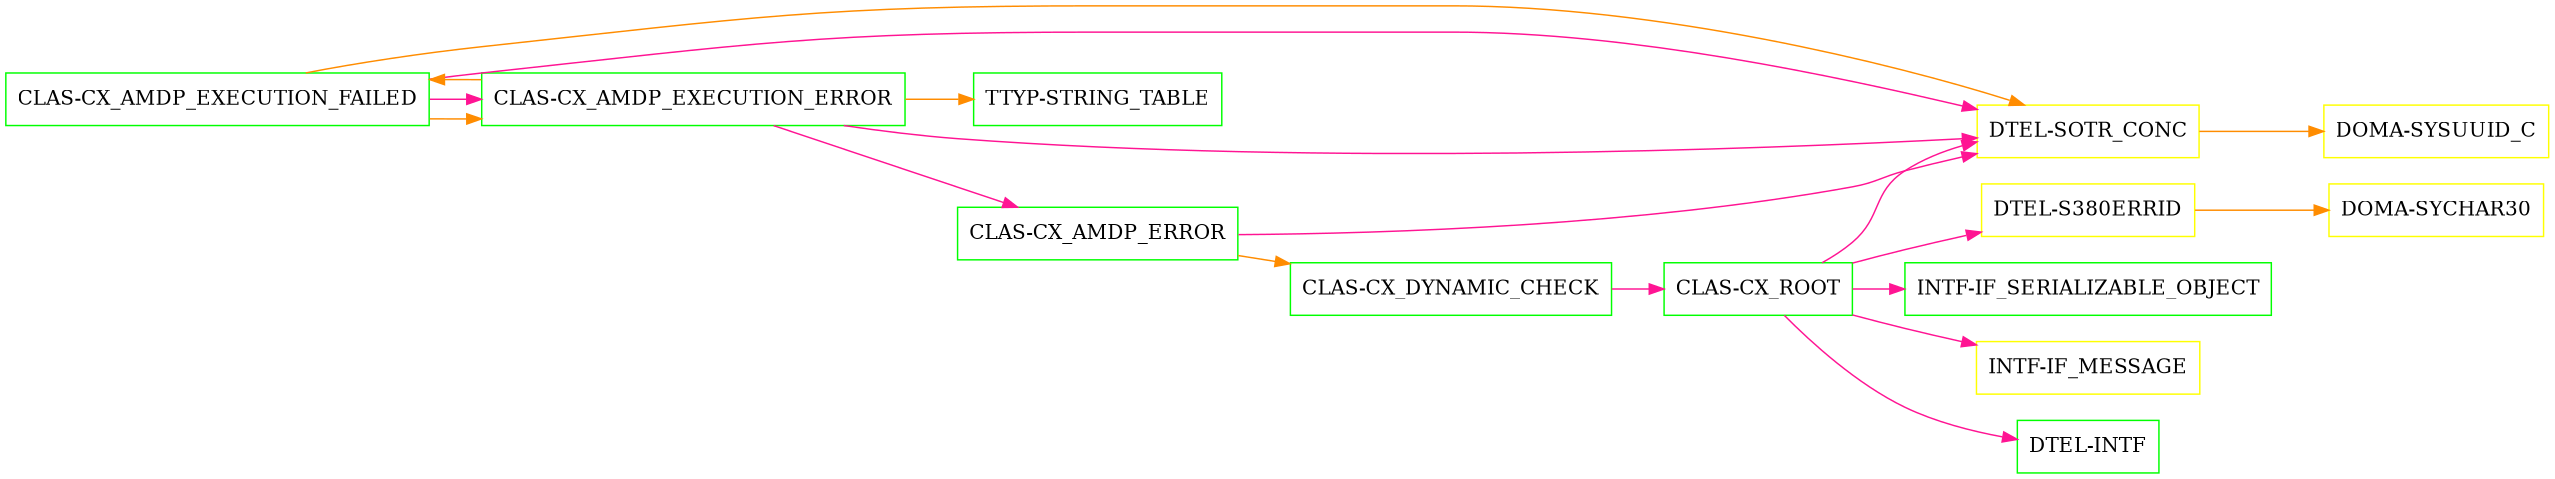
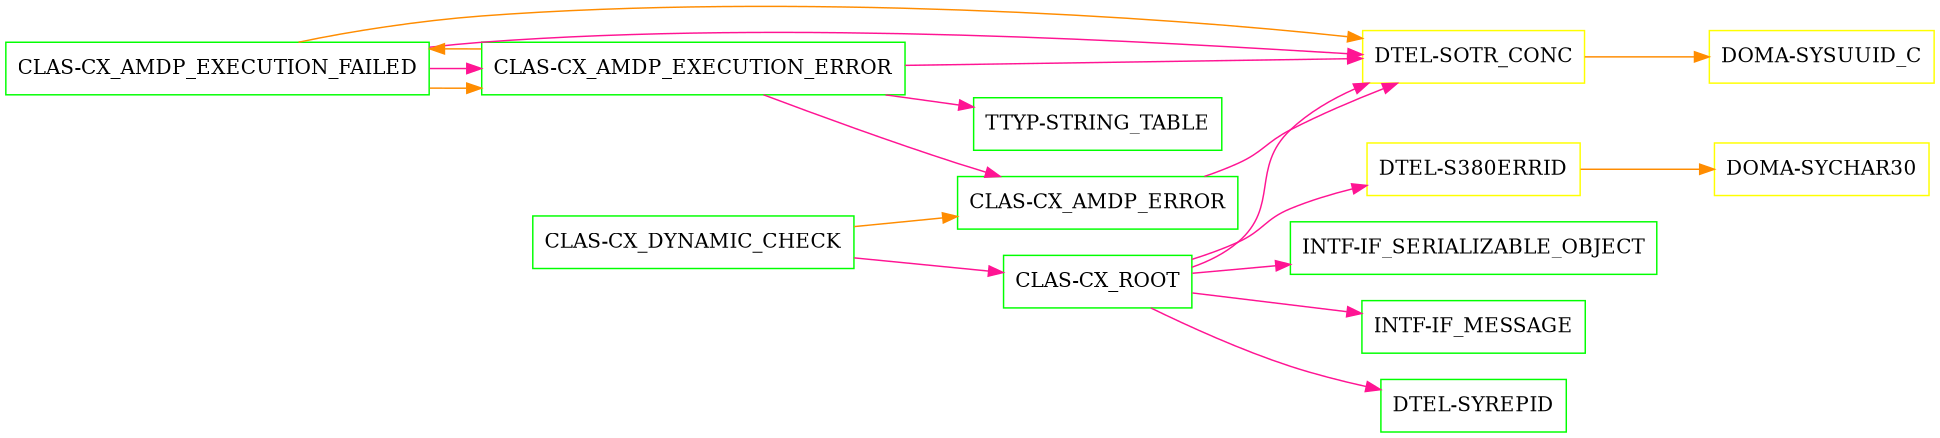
(932, 99) -> (922, 100)
(1257, 258) -> (898, 222)
(2088, 368) -> (1474, 327)
(2088, 447) -> (1474, 406)
